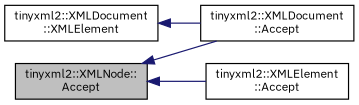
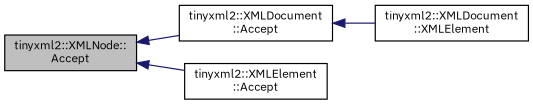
(186, 23) -> (360, 23)
